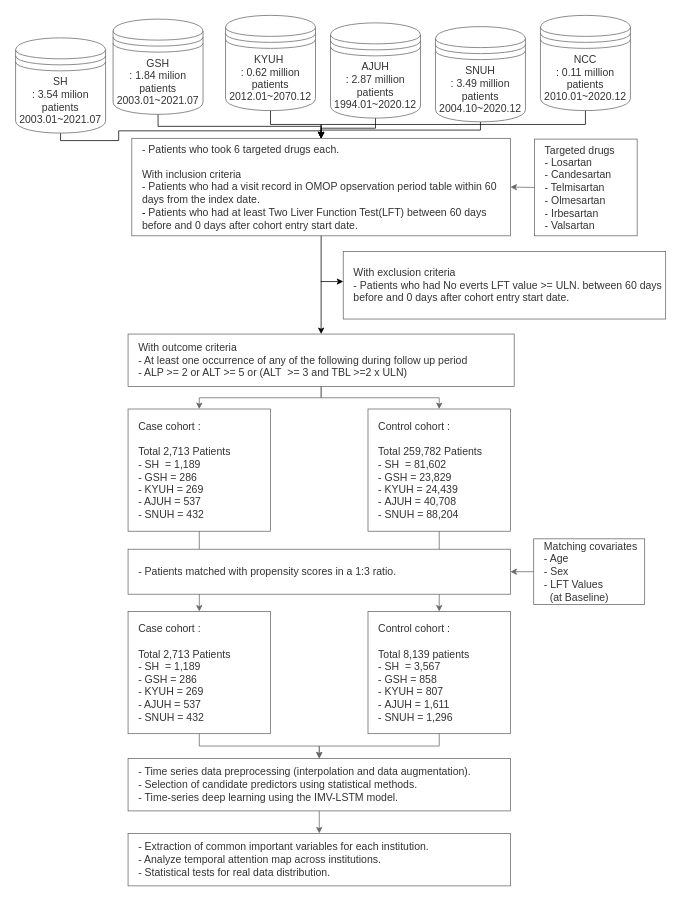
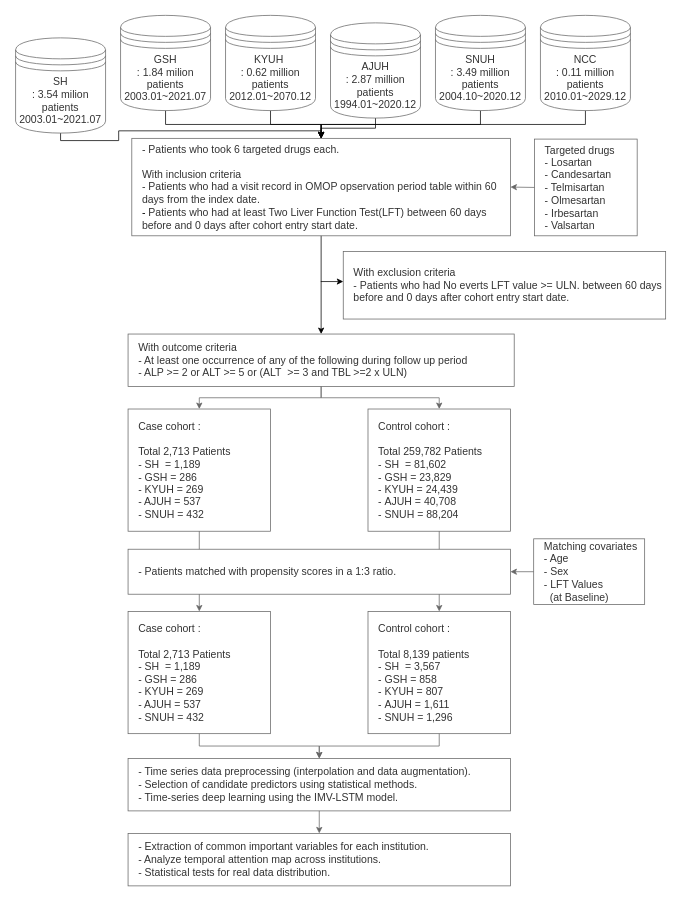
(158, 67) -> (165, 63)
(480, 74) -> (480, 63)
(585, 78) -> (585, 78)
